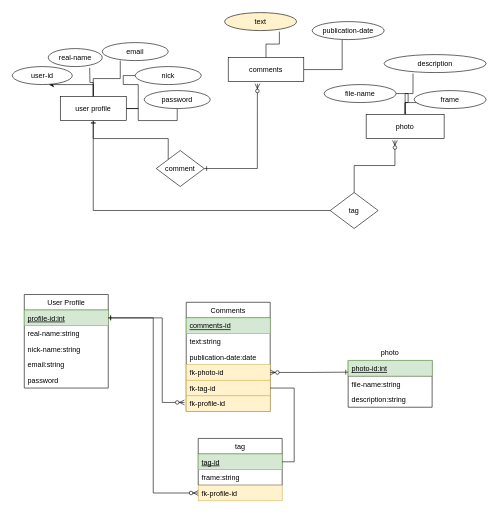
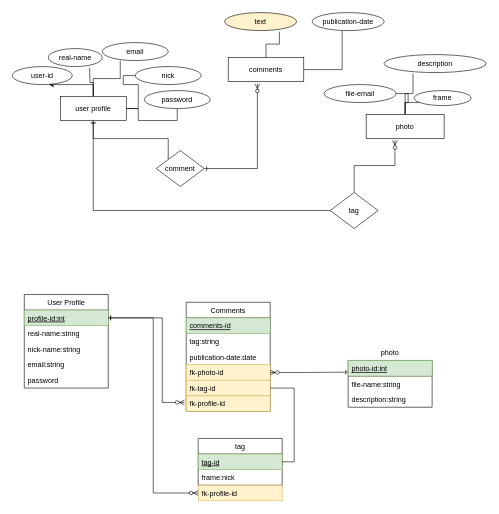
(348, 30) -> (348, 21)
(360, 93) -> (360, 93)
(450, 99) -> (443, 98)
(210, 341) -> (208, 341)
(224, 478) -> (220, 478)
